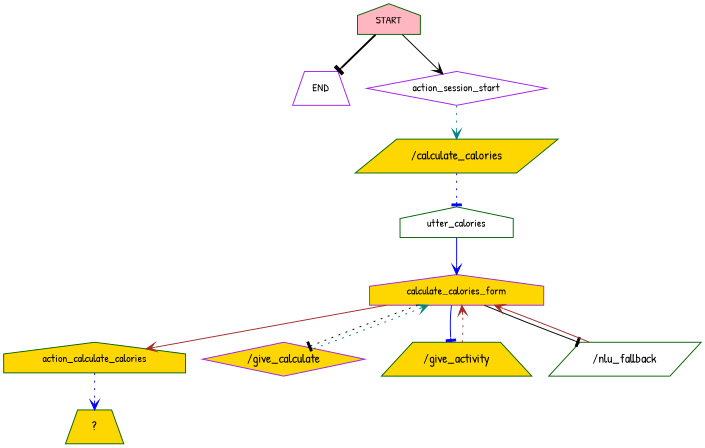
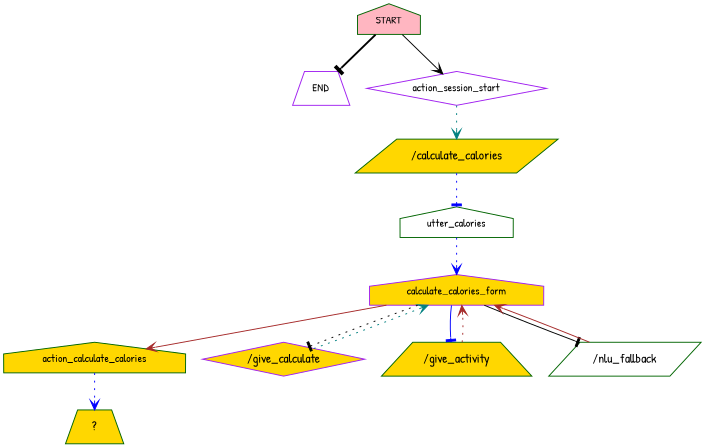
(457, 251) -> (457, 251)
